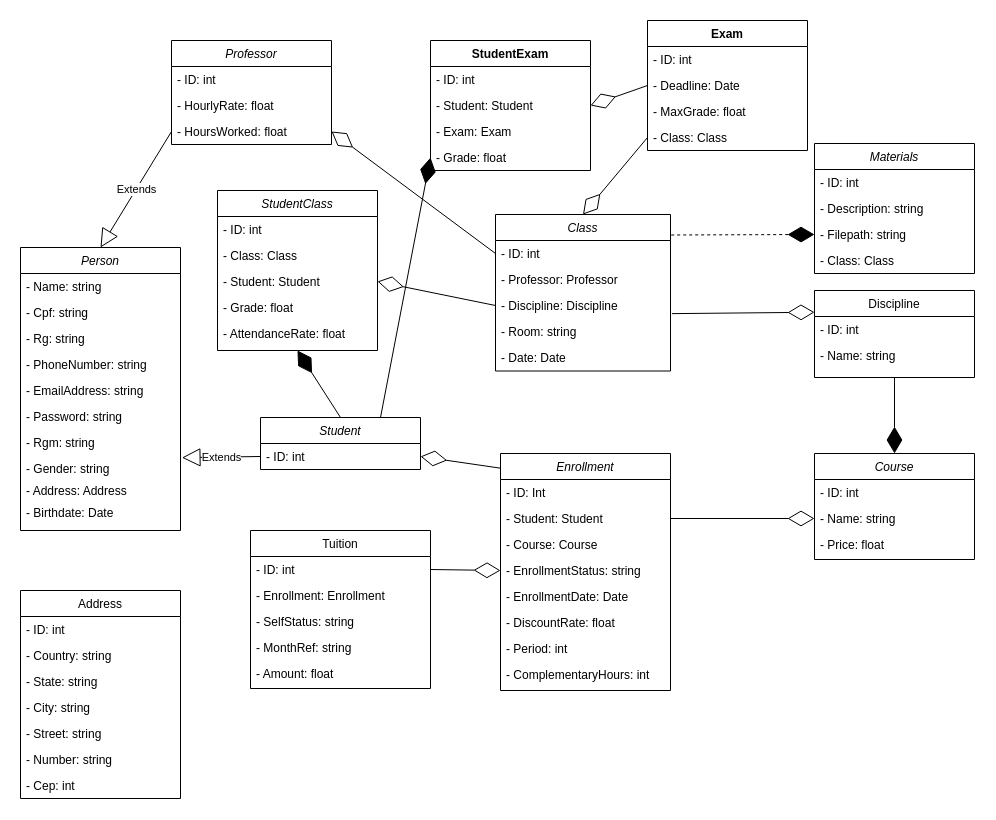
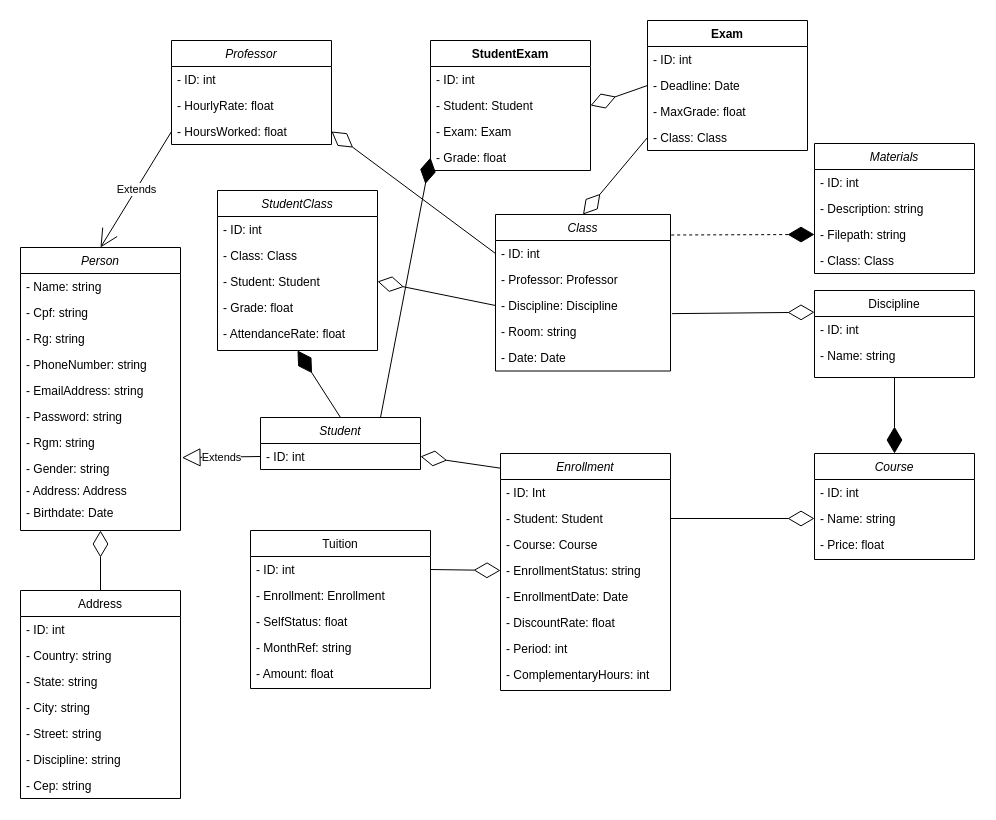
(110, 231) -> (106, 238)
none -> (101, 573)
(315, 622) -> (312, 622)
(74, 760) -> (81, 760)
(53, 786) -> (63, 786)
